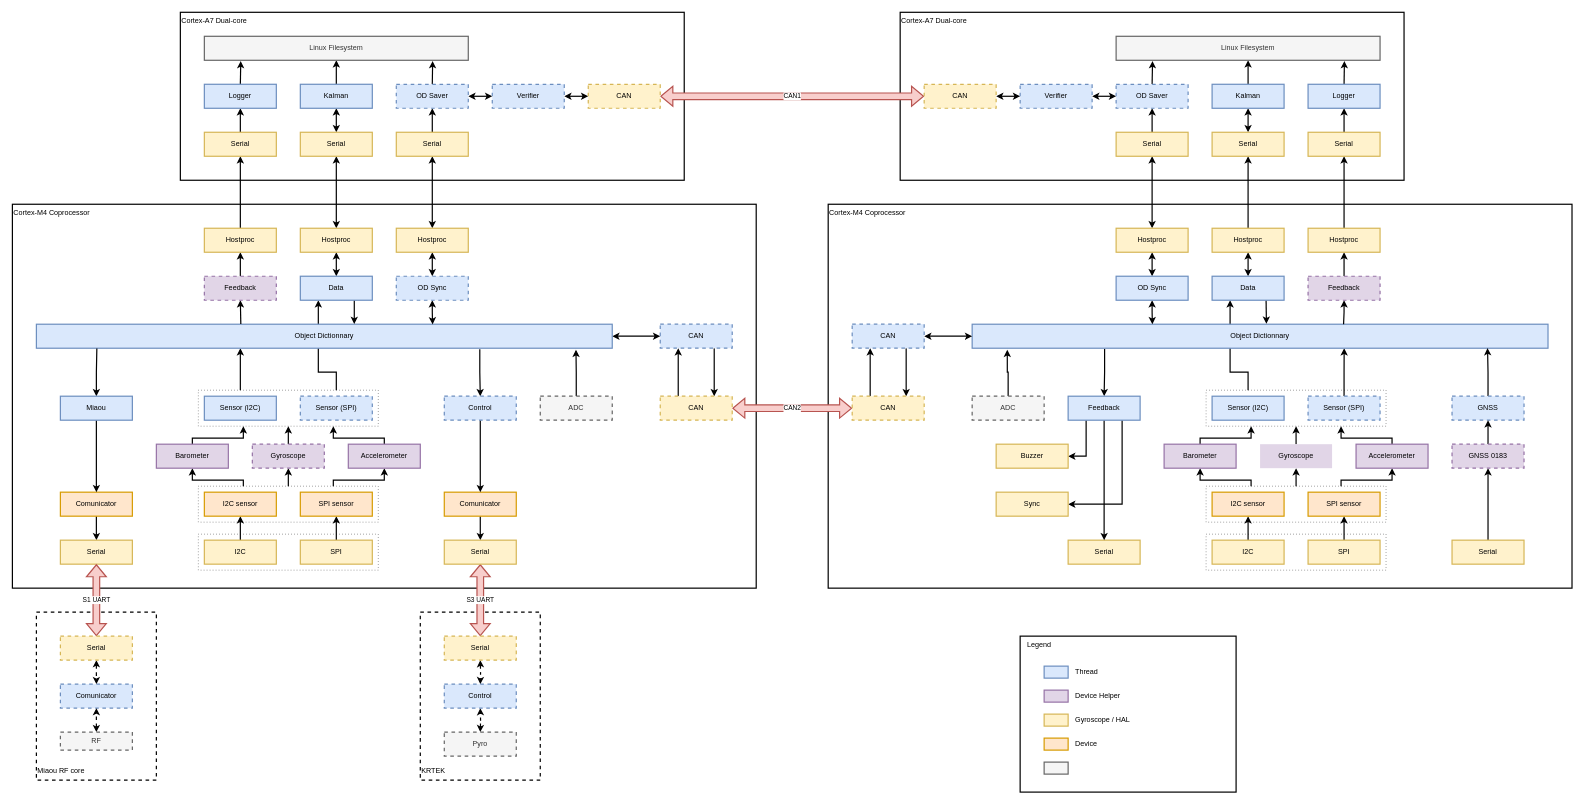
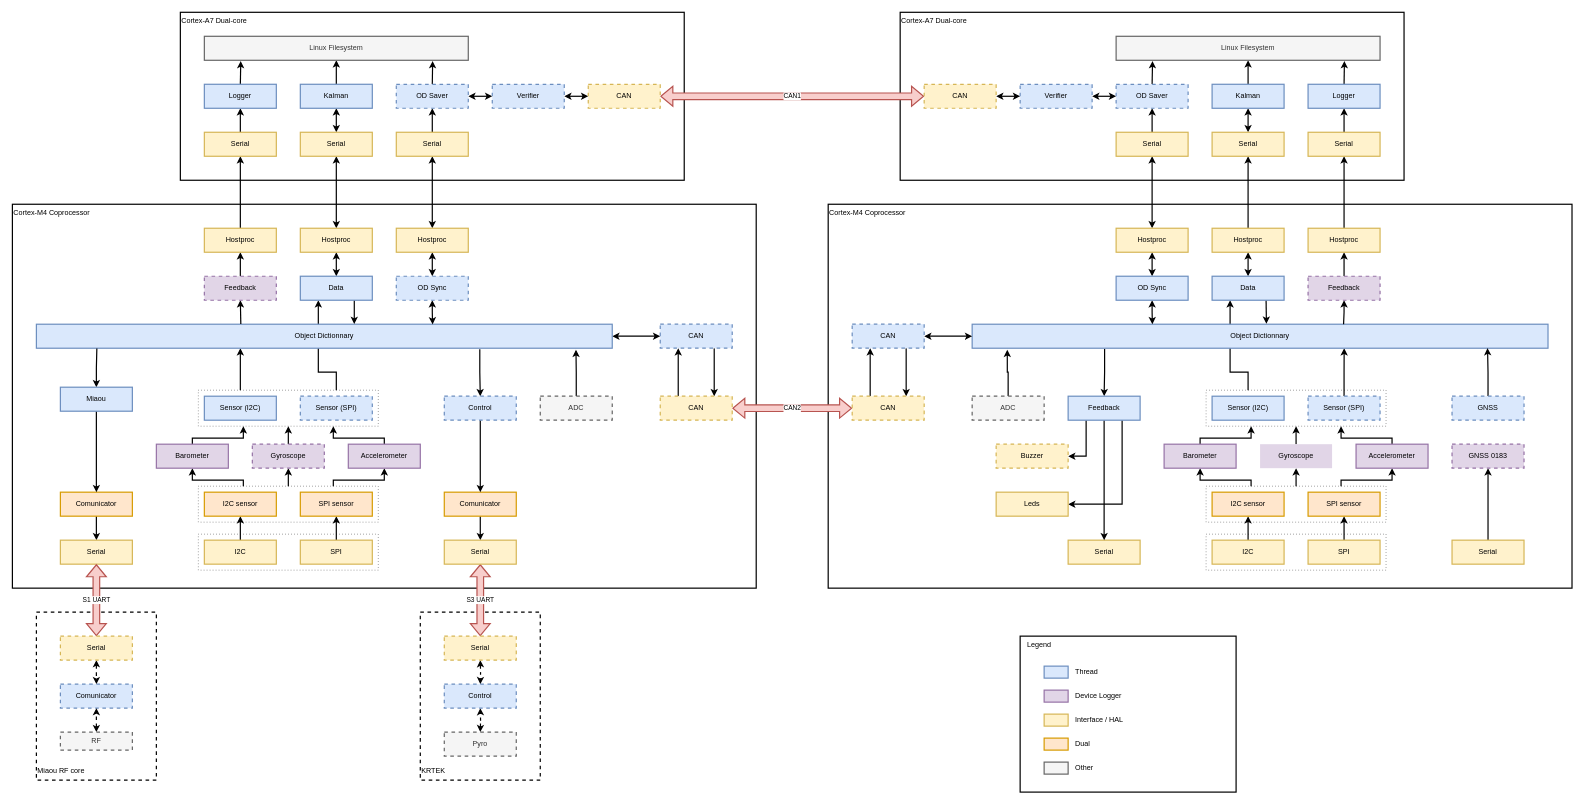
(96, 408) -> (96, 399)
(1488, 435) -> none
(1032, 456) -> (1032, 456)
(1032, 504) -> (1032, 504)
(1099, 696) -> (1100, 696)
(1104, 720) -> (1104, 720)
(1087, 744) -> (1083, 744)
none -> (1131, 768)
